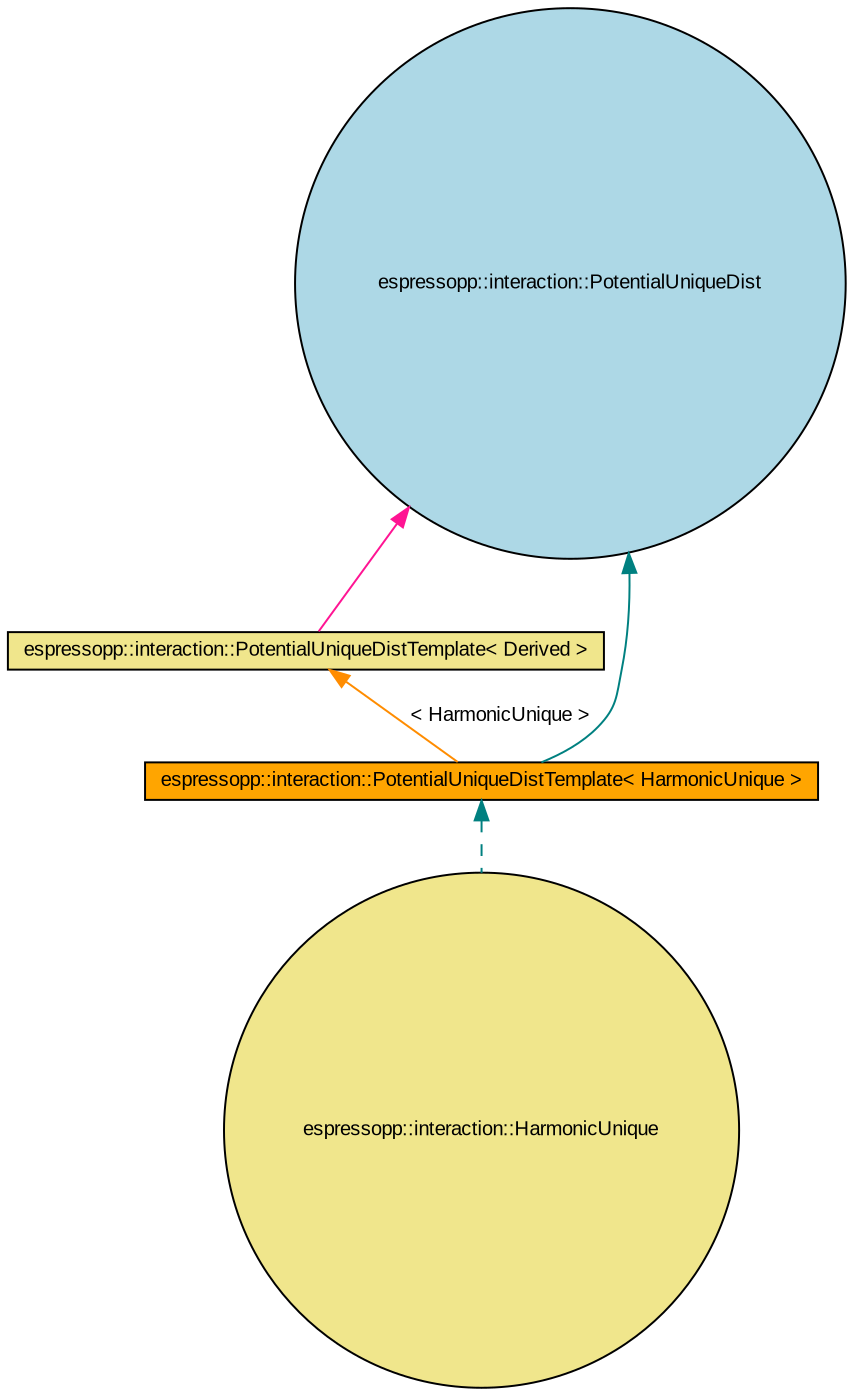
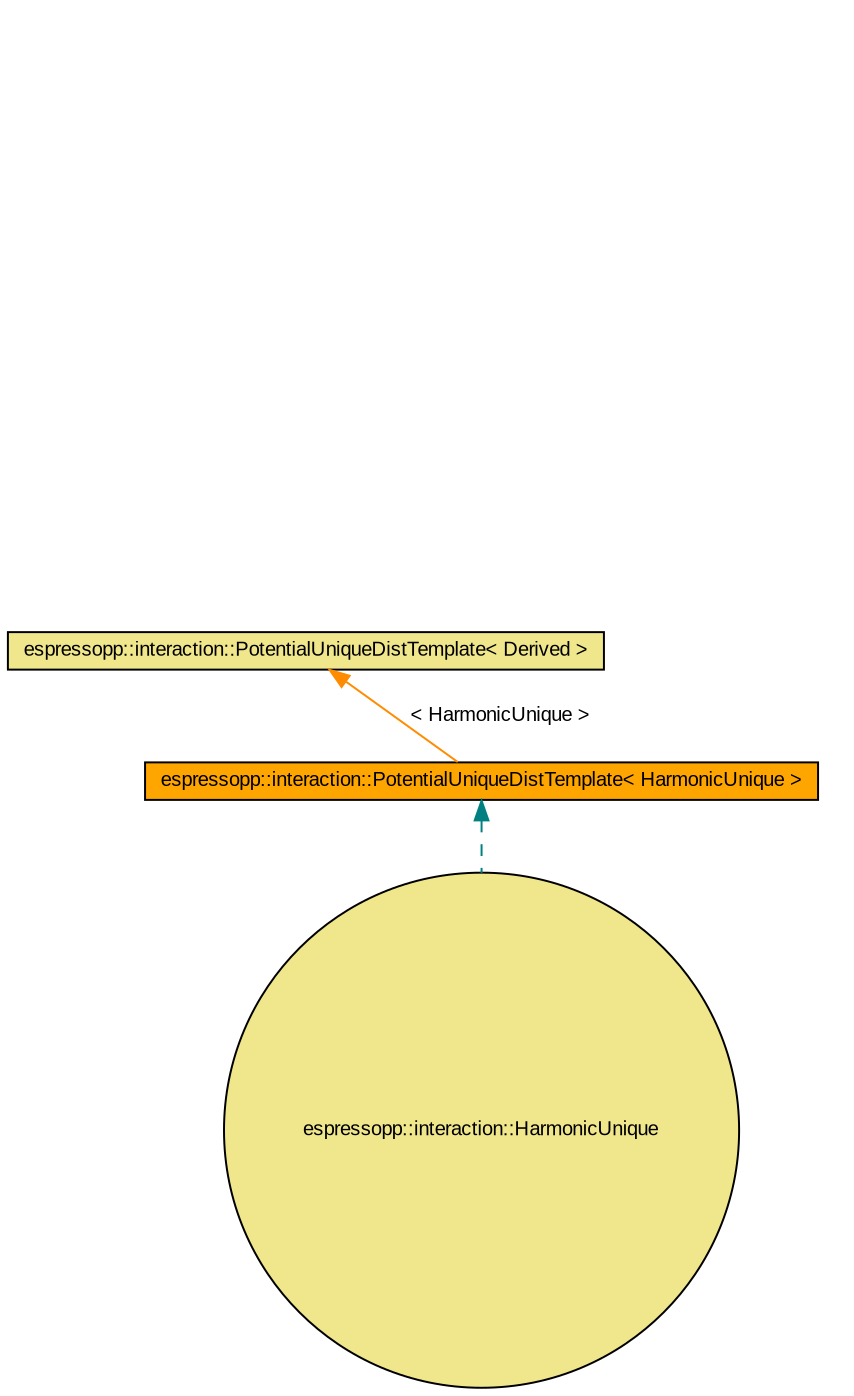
(570, 283) -> none
